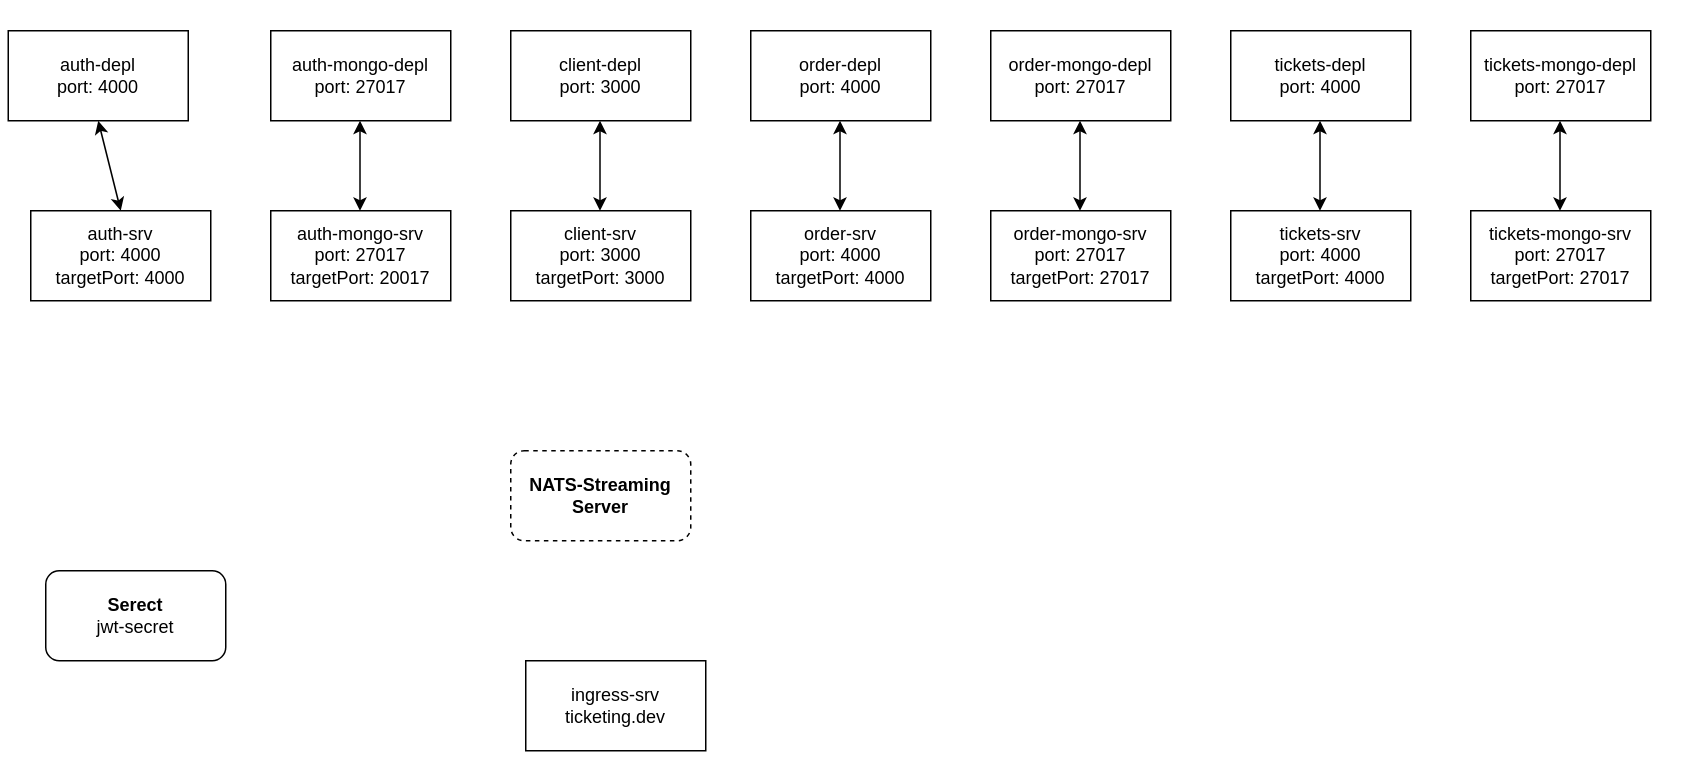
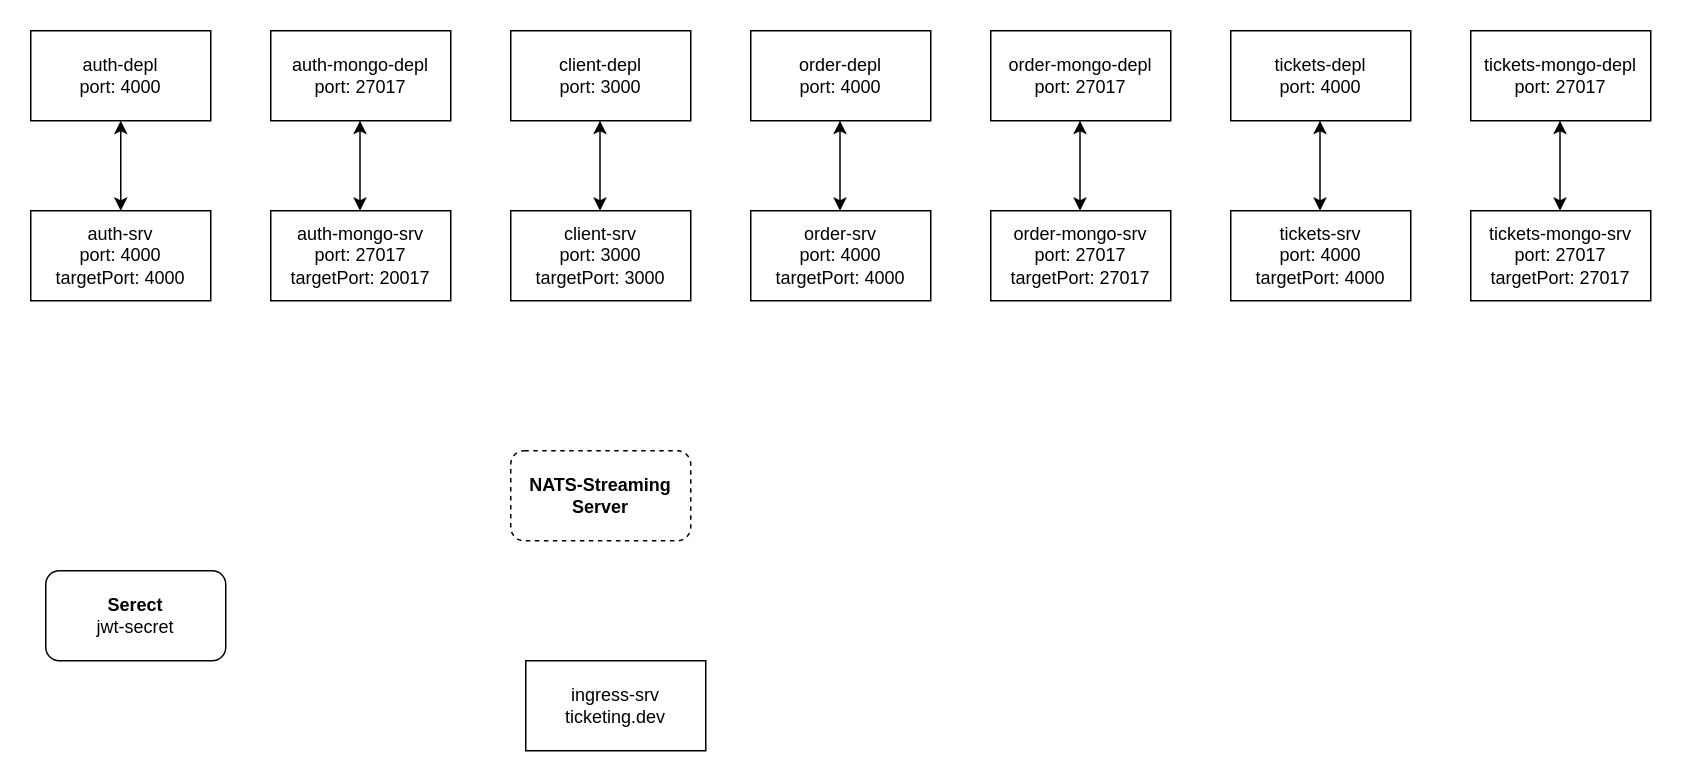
(98, 76) -> (121, 76)
